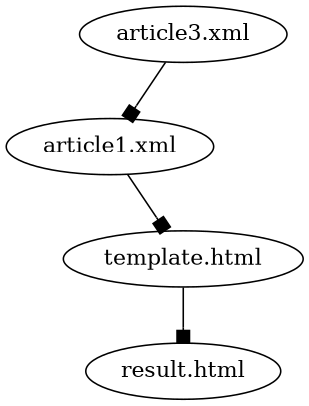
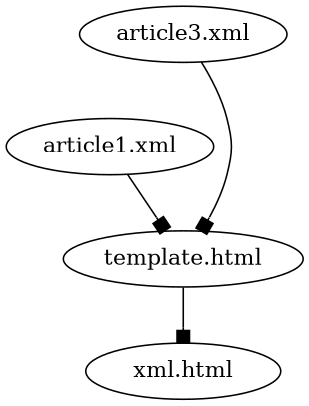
(151, 84) -> (231, 139)
(183, 371) -> (183, 371)
